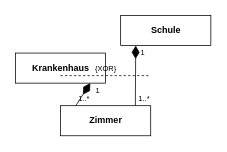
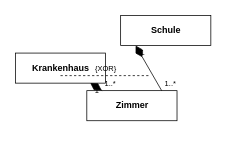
(105, 120) -> (132, 105)
